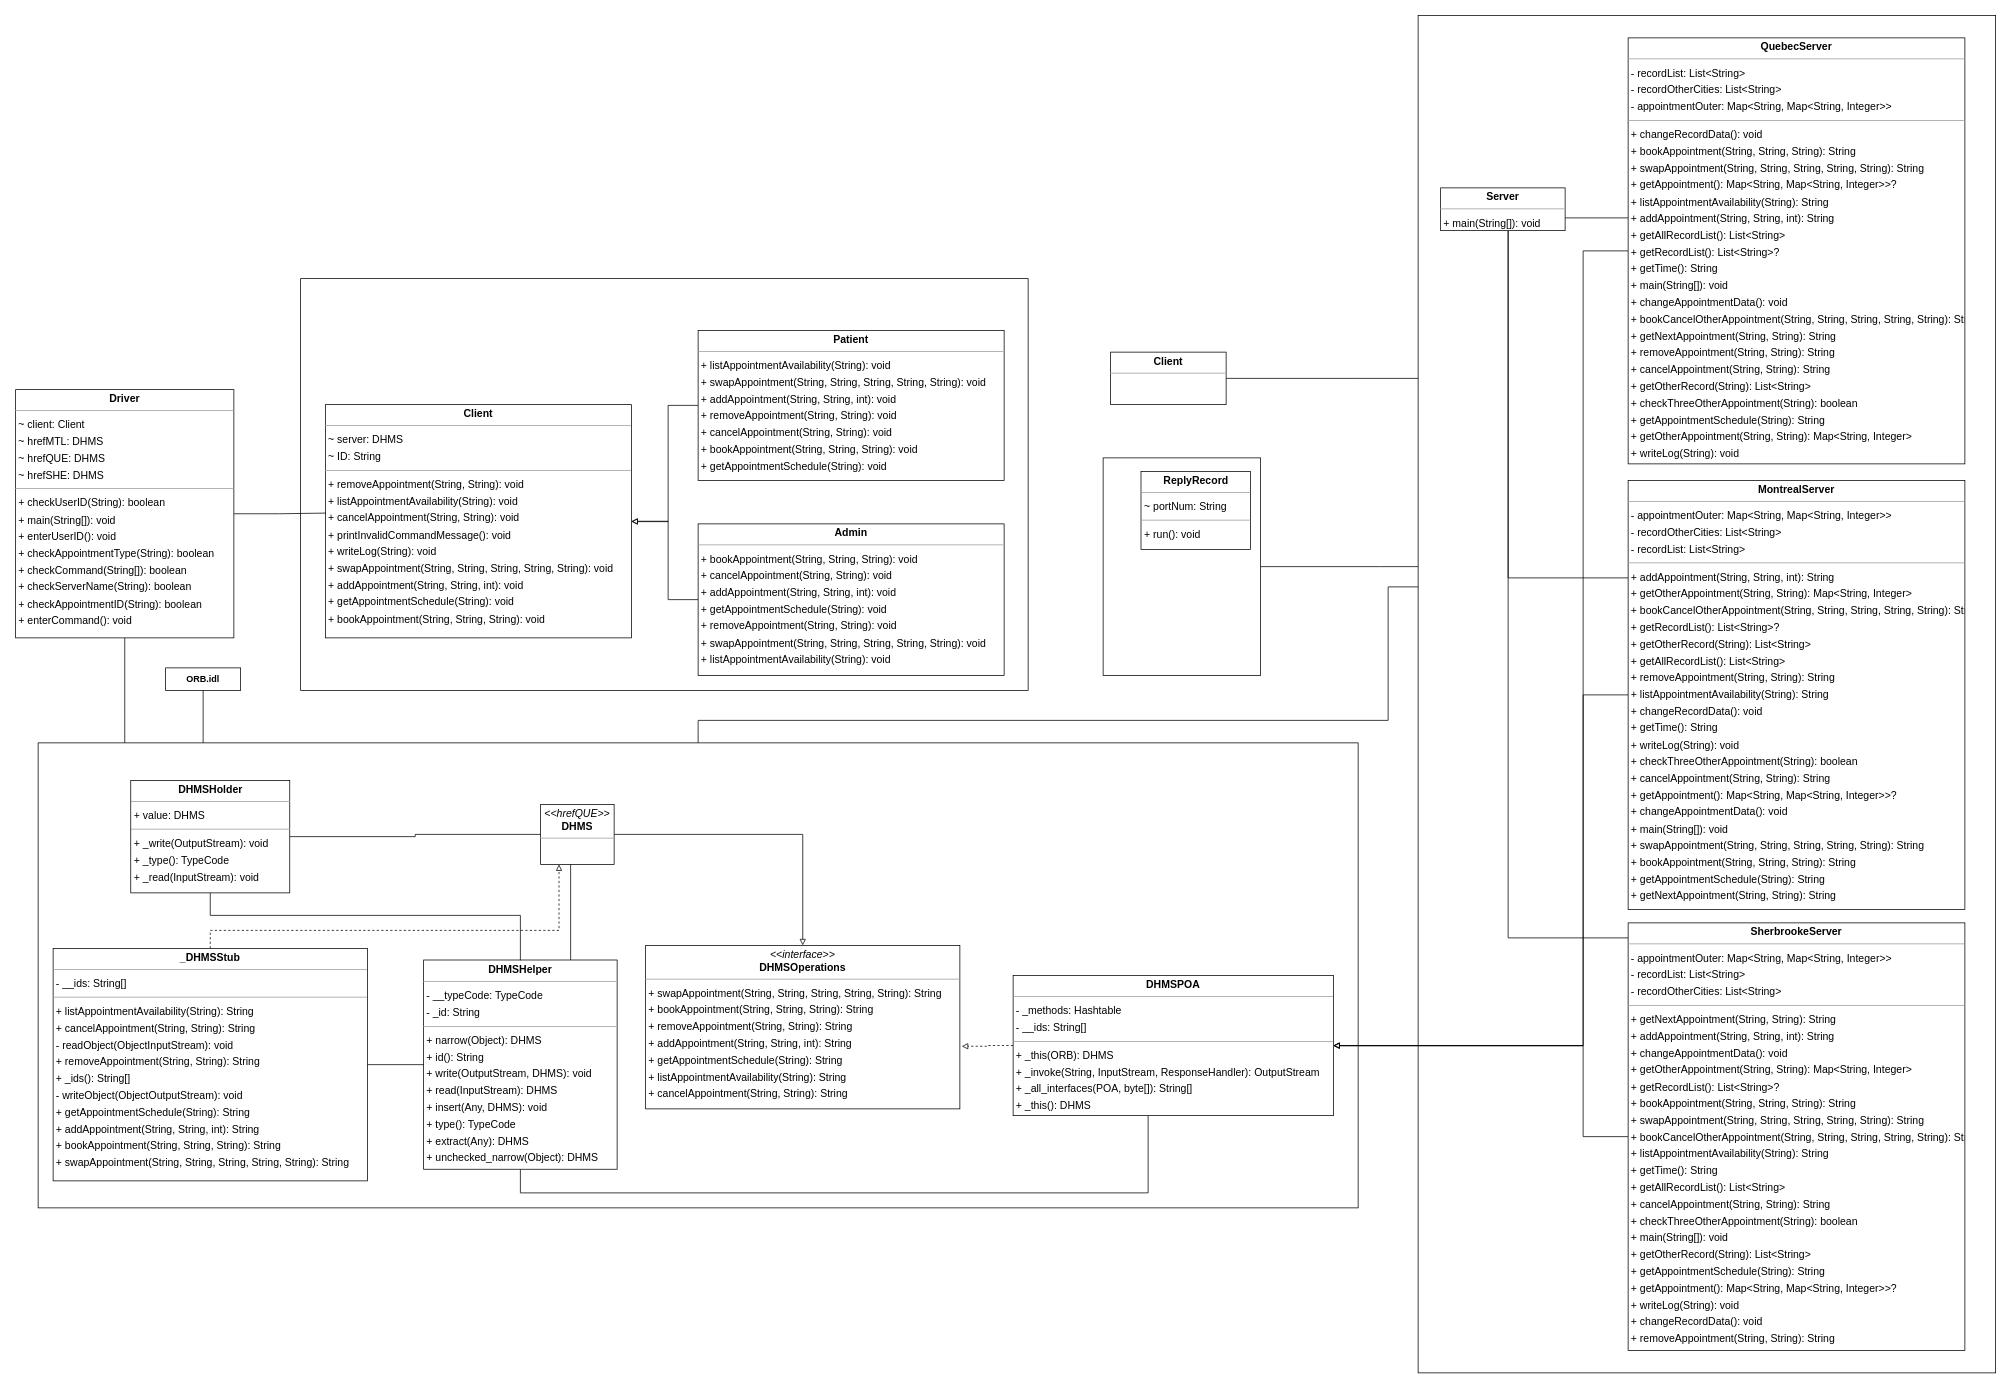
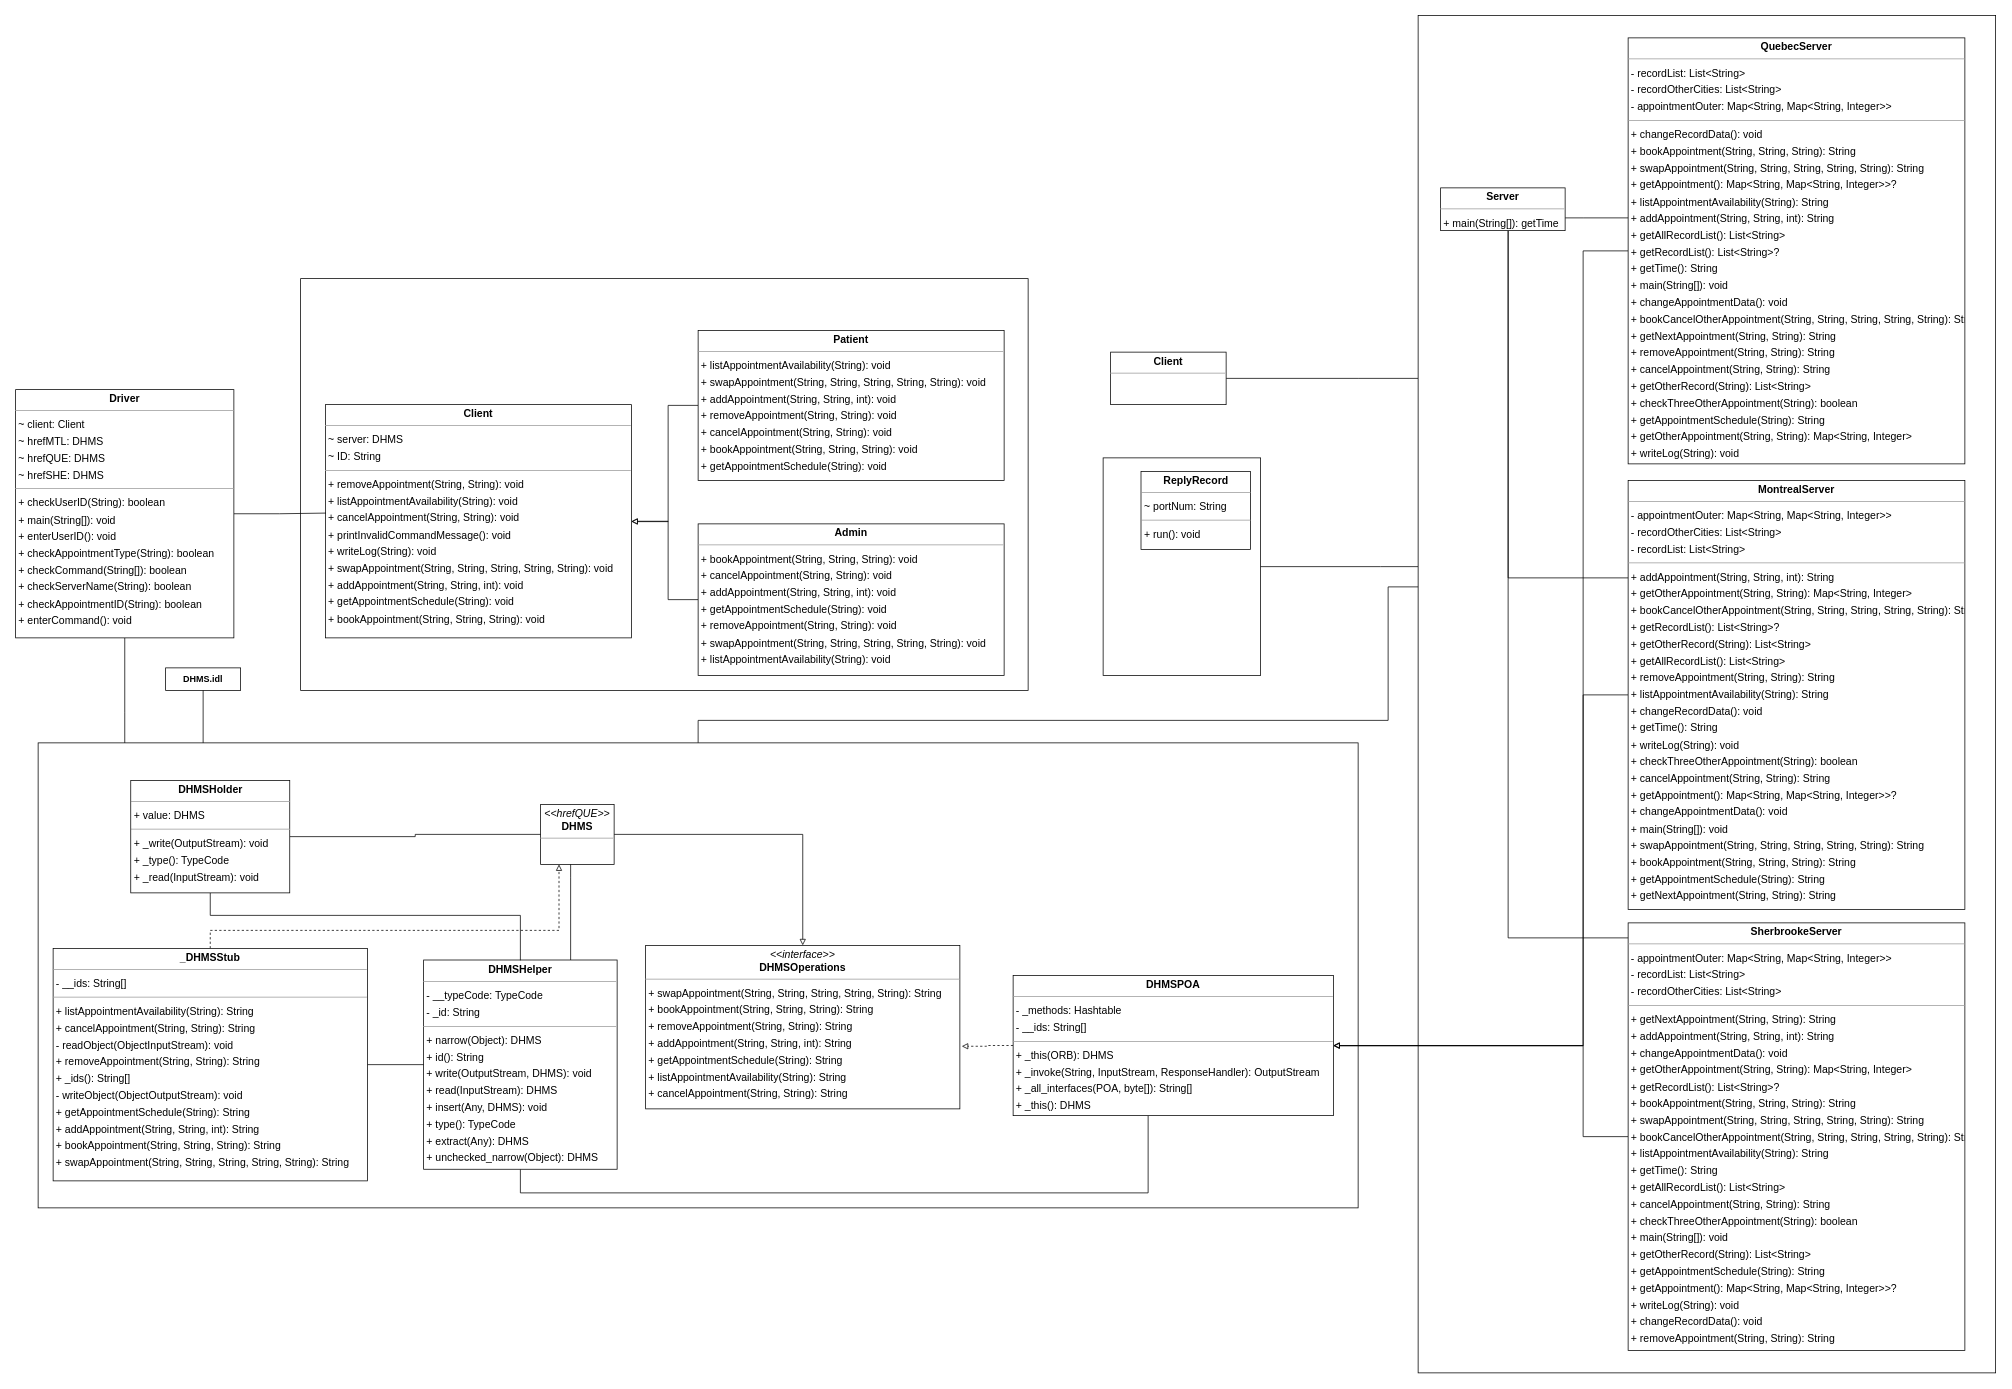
(1497, 200) -> (1506, 200)
(203, 679) -> (203, 679)
